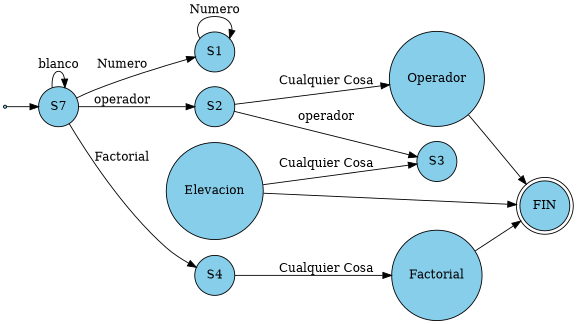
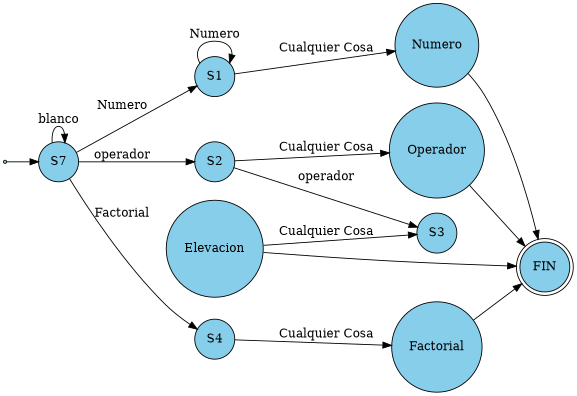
none -> (437, 45)
